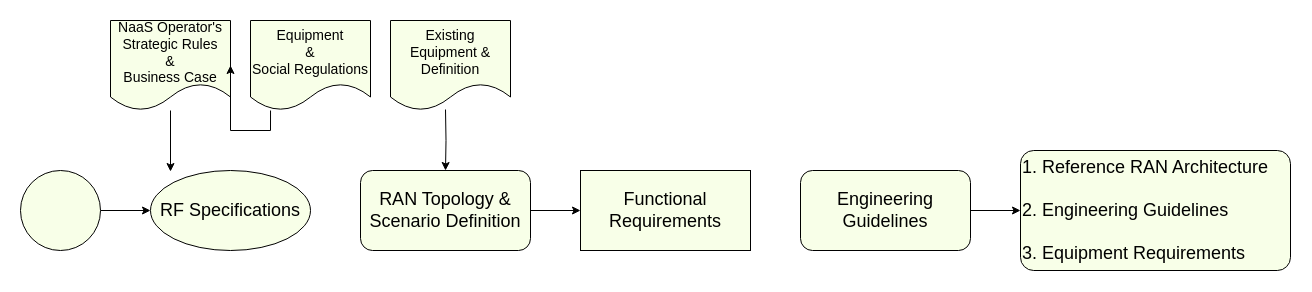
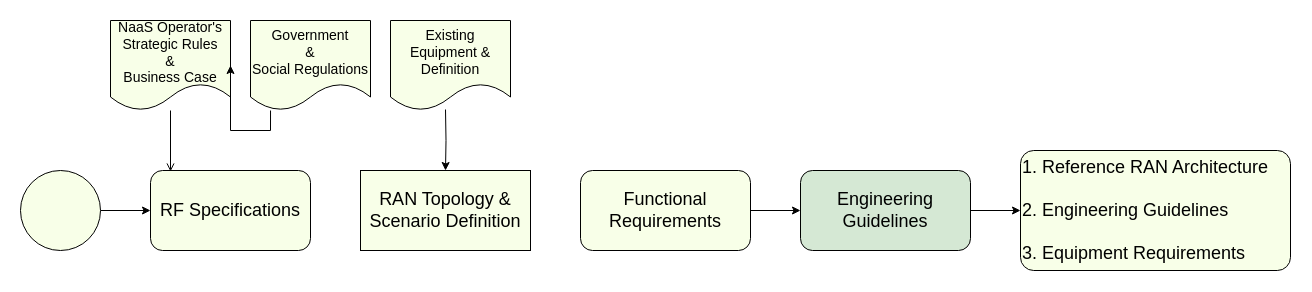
(311, 53) -> (311, 53)
(171, 163) -> (171, 165)
(231, 211) -> (231, 211)
(446, 211) -> (446, 211)
(552, 211) -> none
(666, 211) -> (666, 211)
none -> (772, 211)
(886, 211) -> (886, 211)
